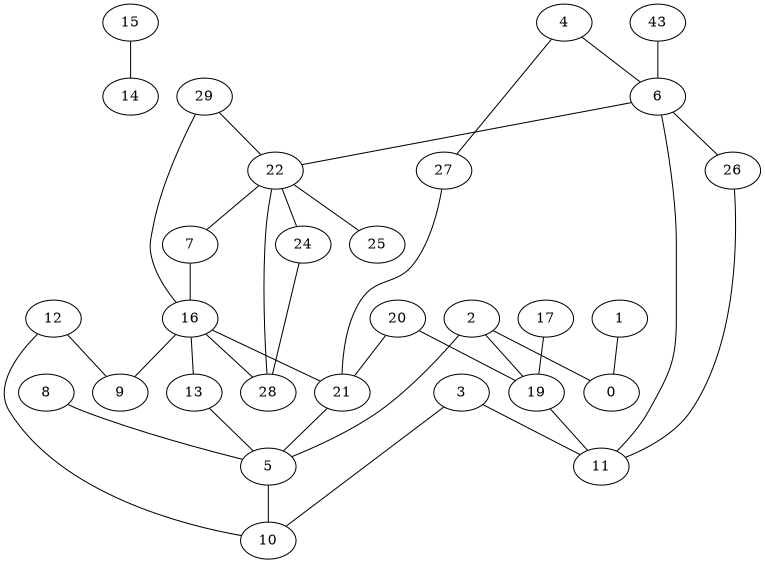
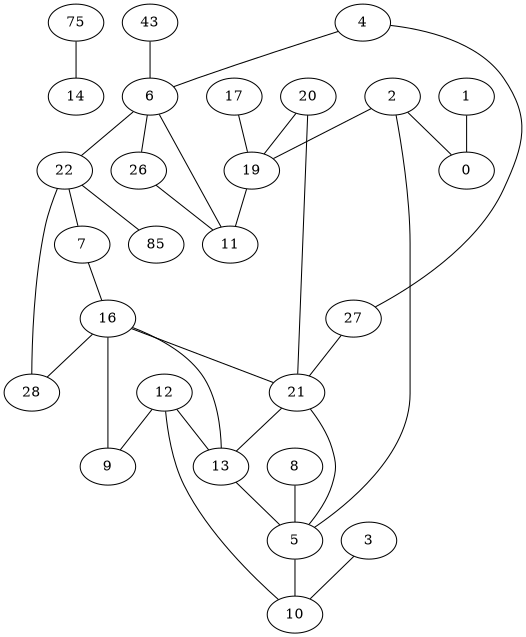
(131, 23) -> (76, 23)
(205, 97) -> none
(303, 245) -> none
(377, 245) -> (156, 245)
none -> (193, 430)
none -> (259, 430)
(531, 430) -> none
